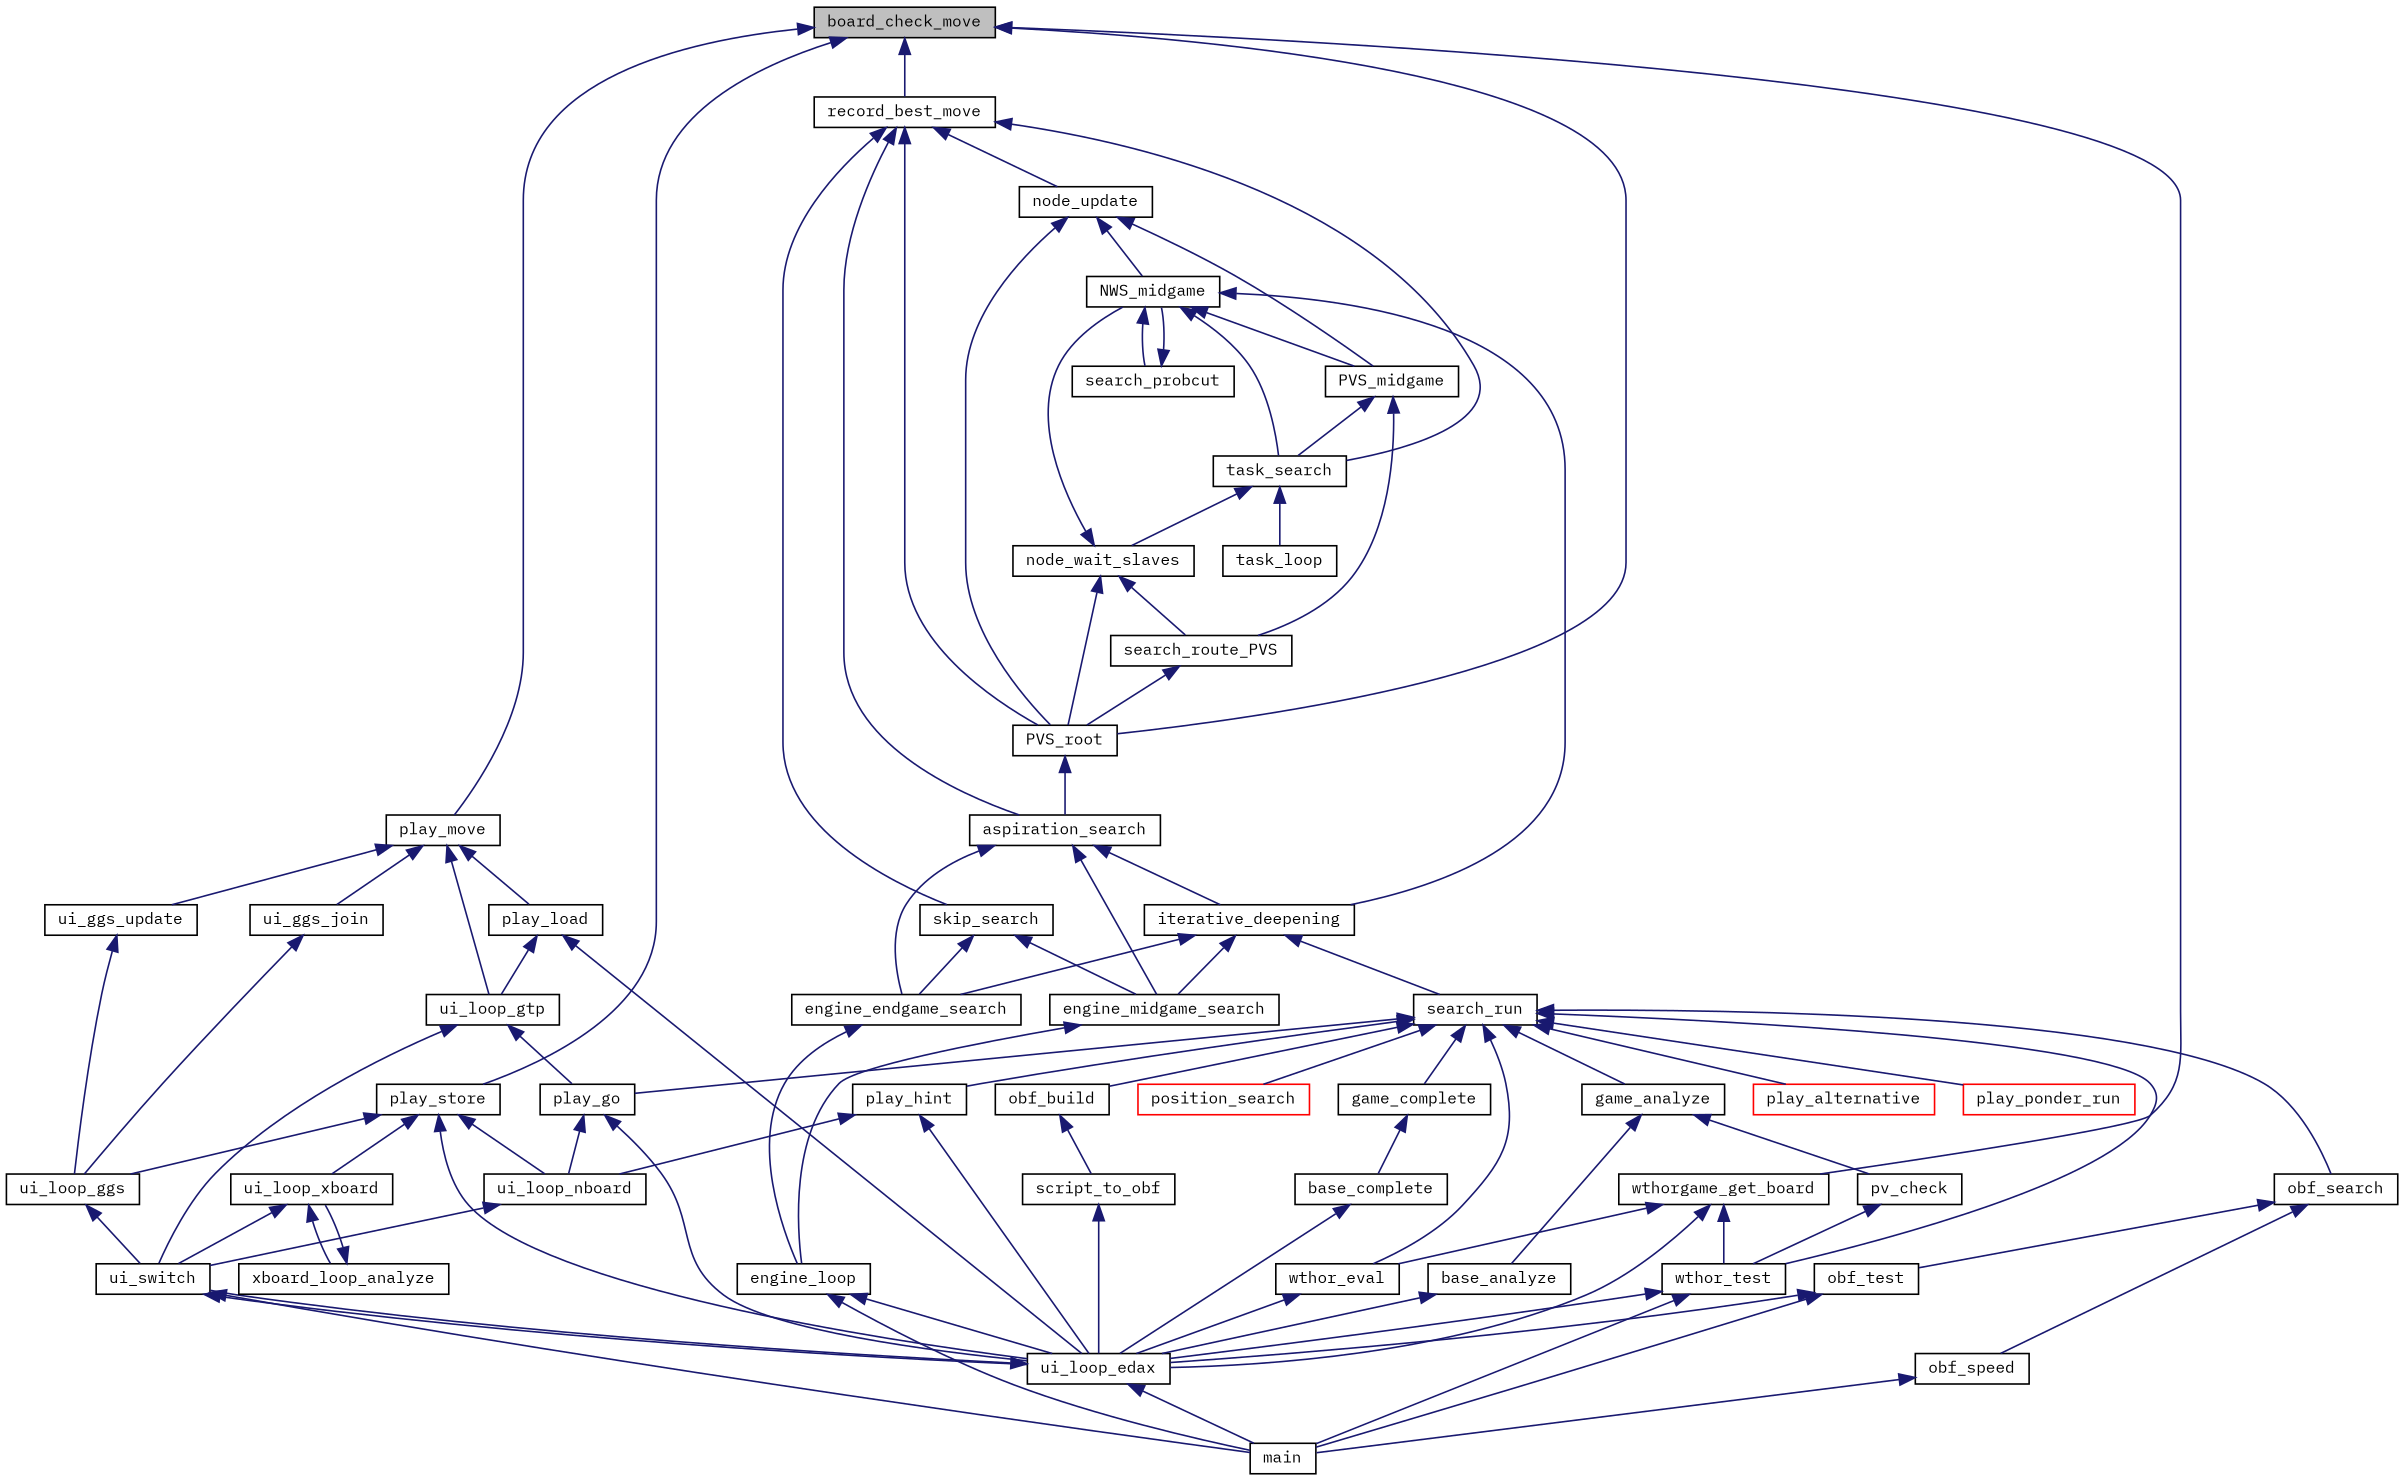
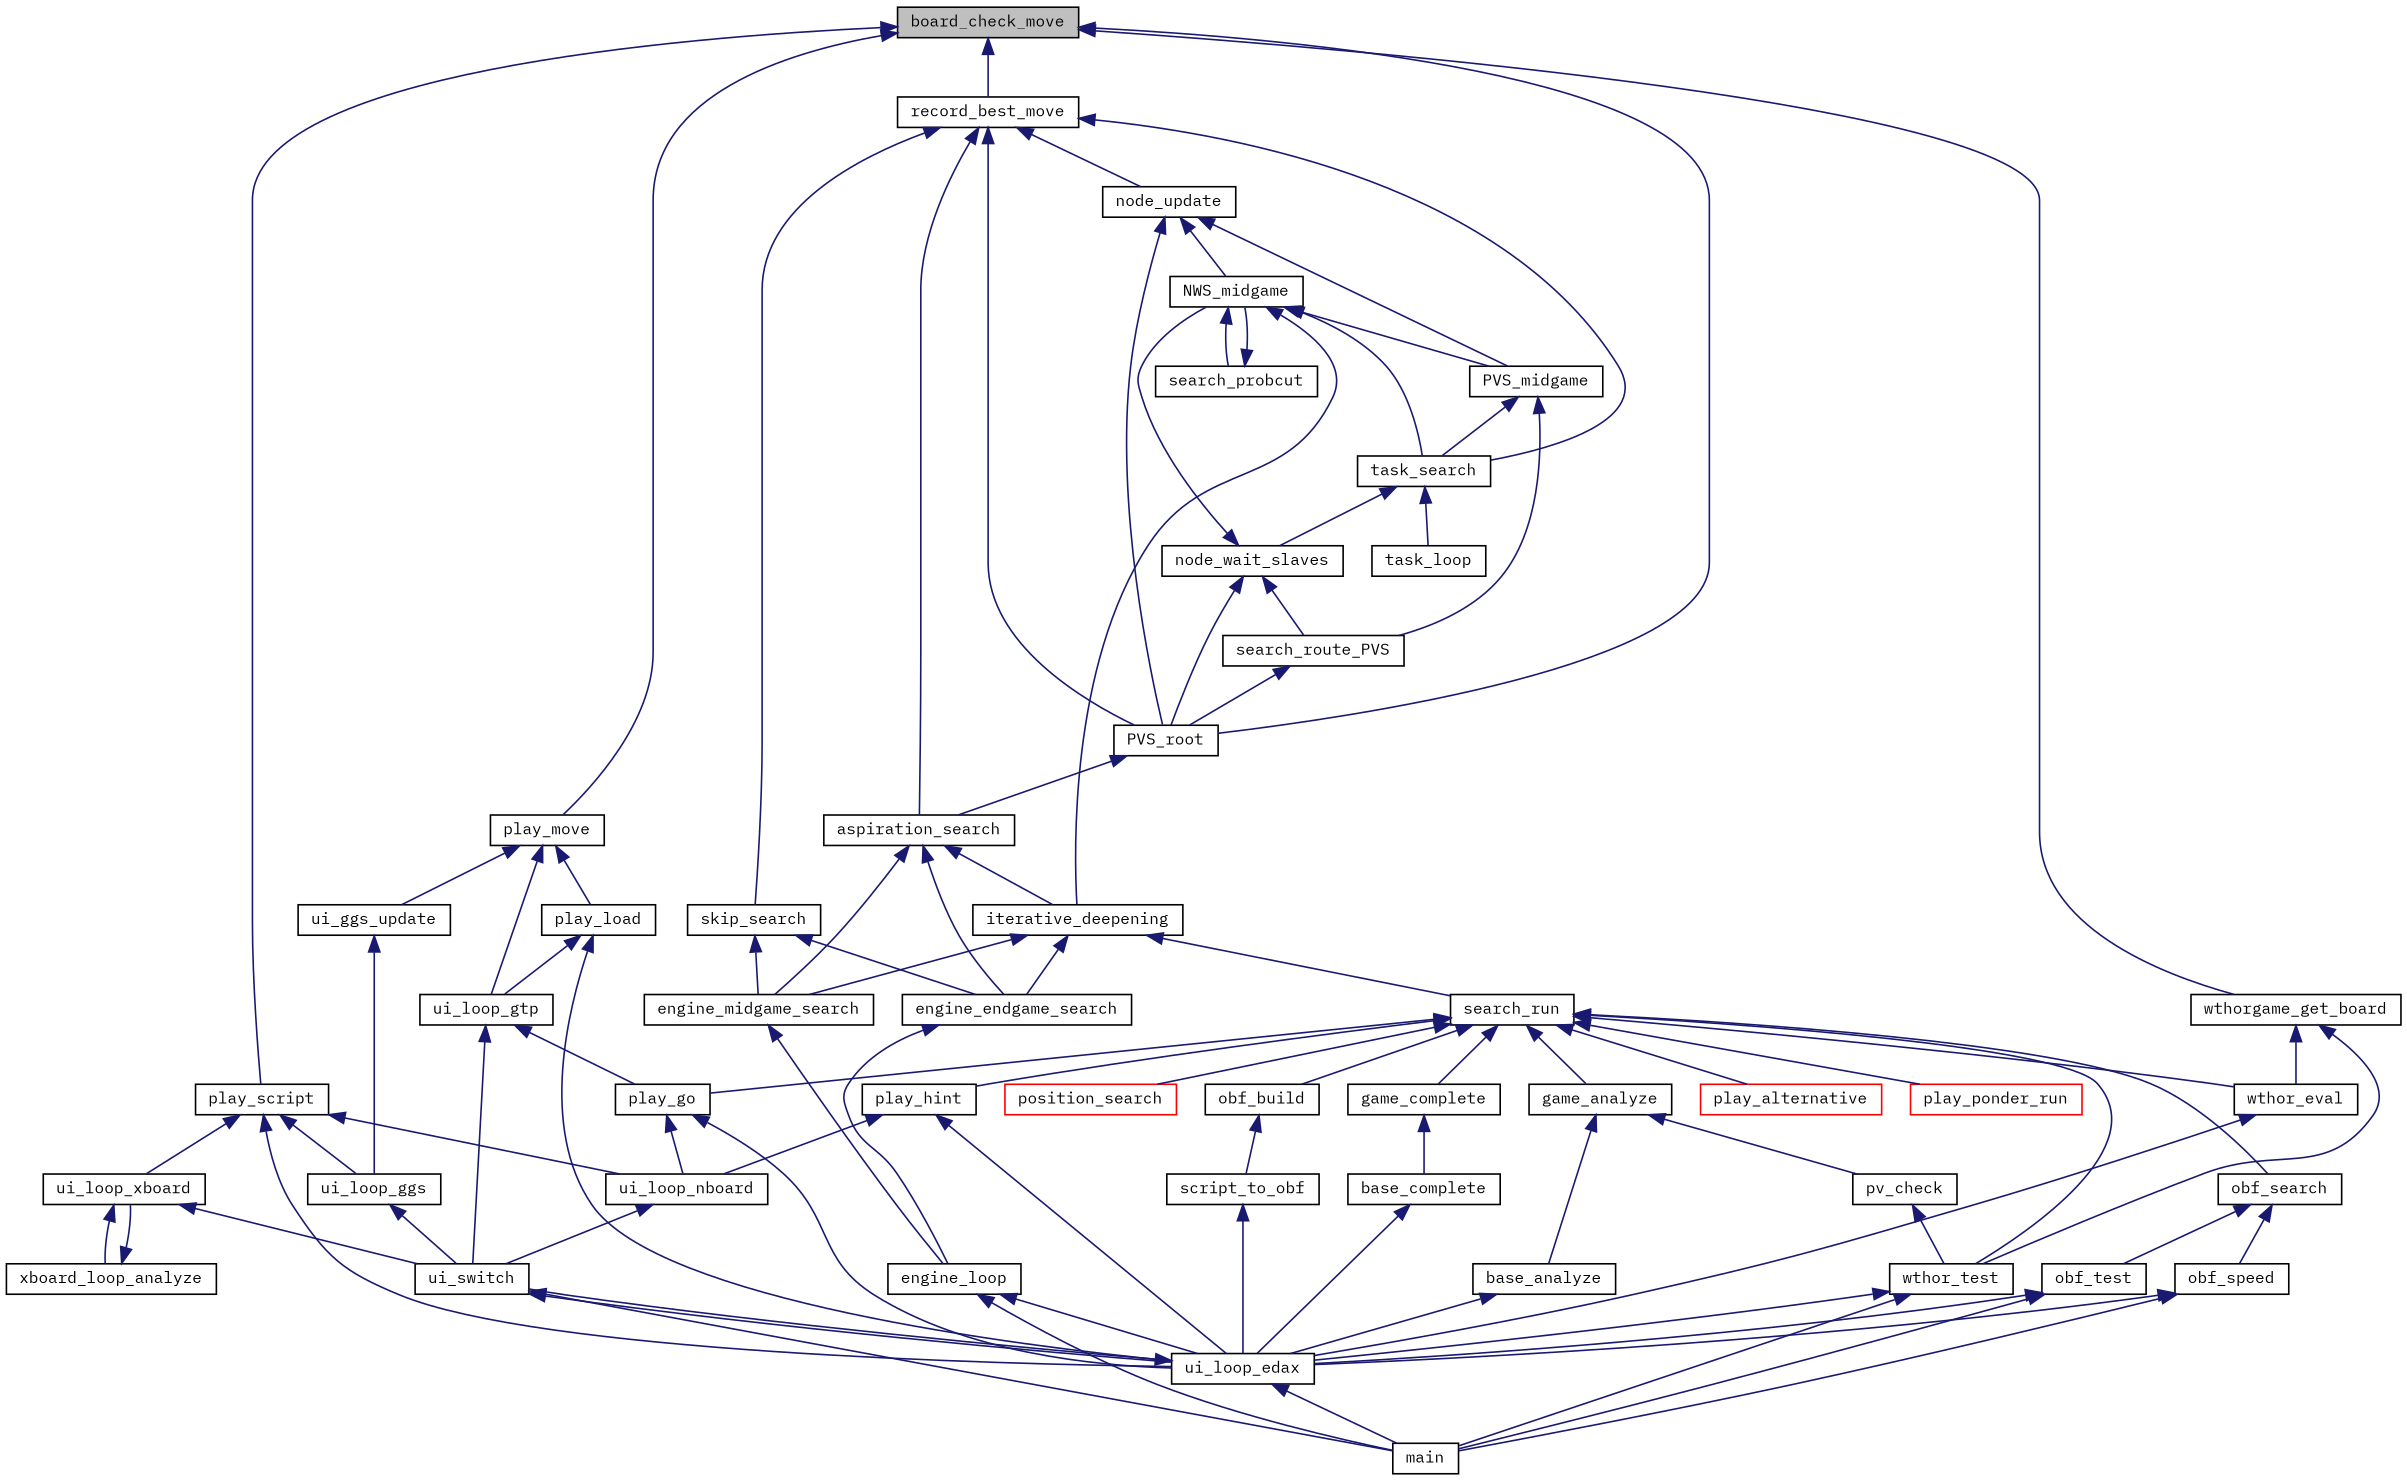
(317, 920) -> none
(438, 1100) -> (262, 1100)
(1449, 1337) -> (1843, 1330)
